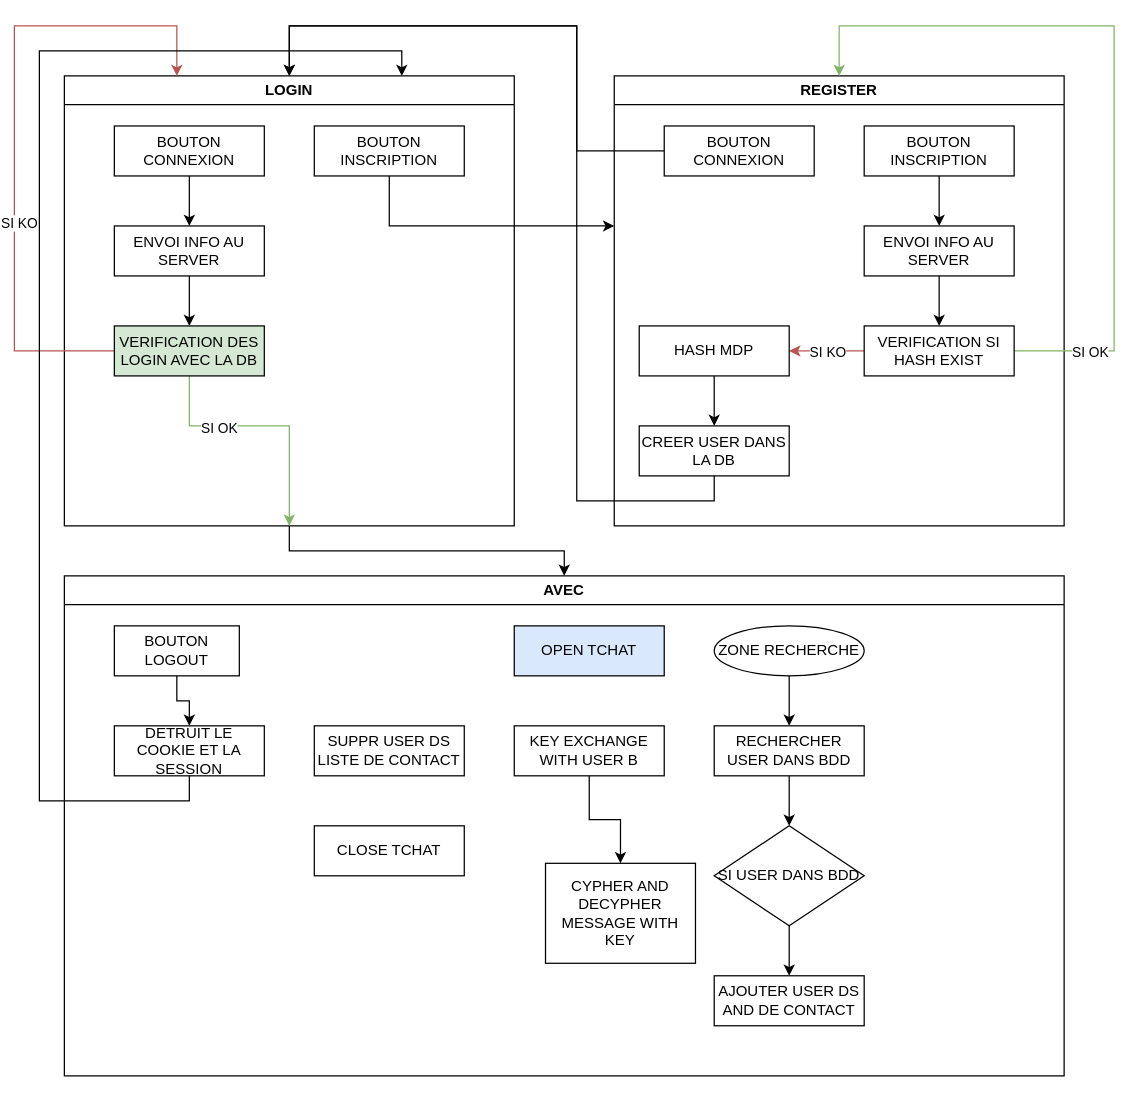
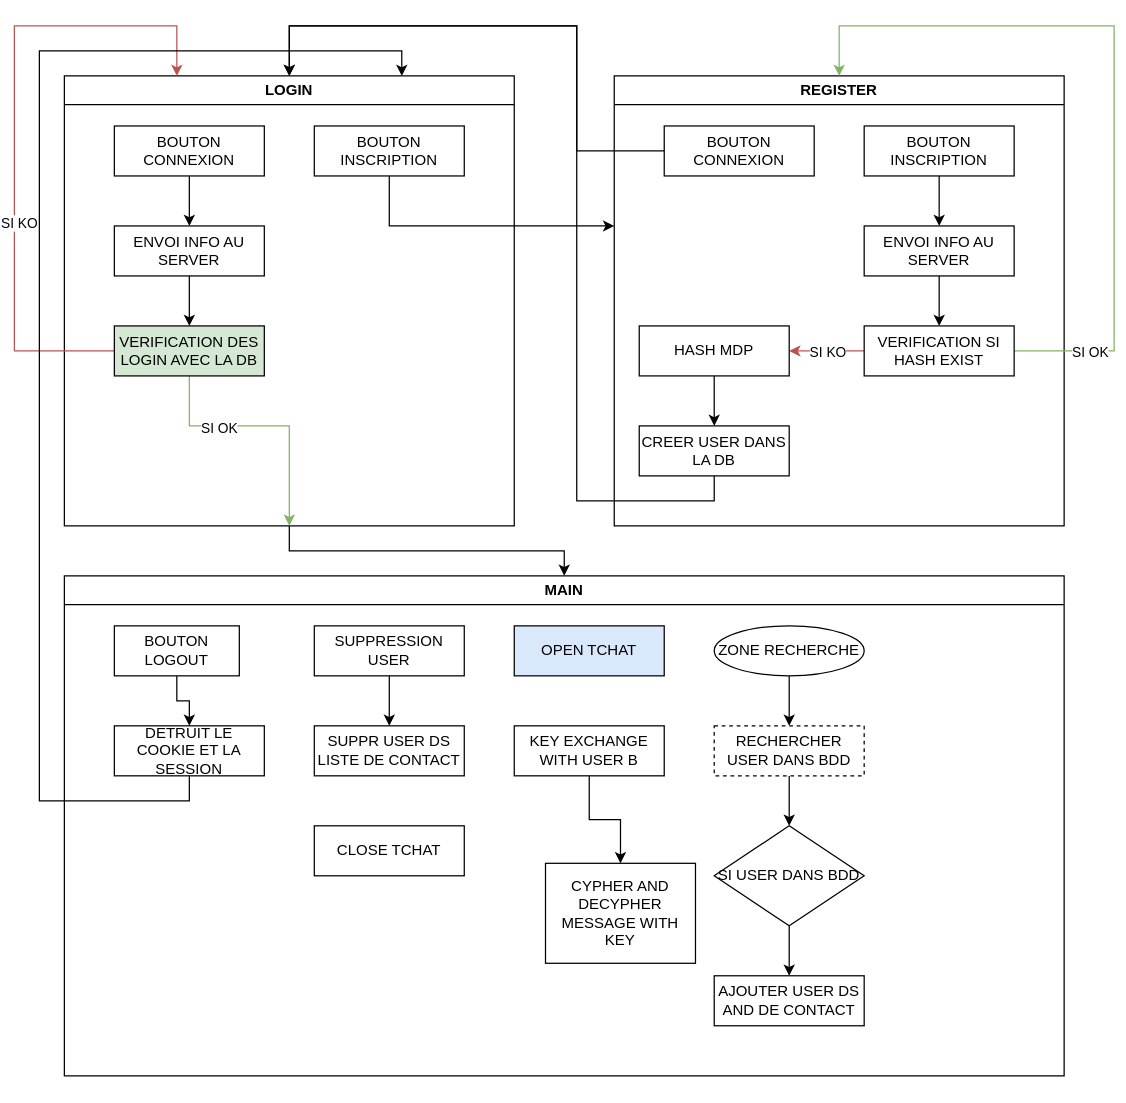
(564, 591) -> (564, 591)
none -> (389, 651)
none -> (389, 697)
(789, 751) -> (789, 751)
